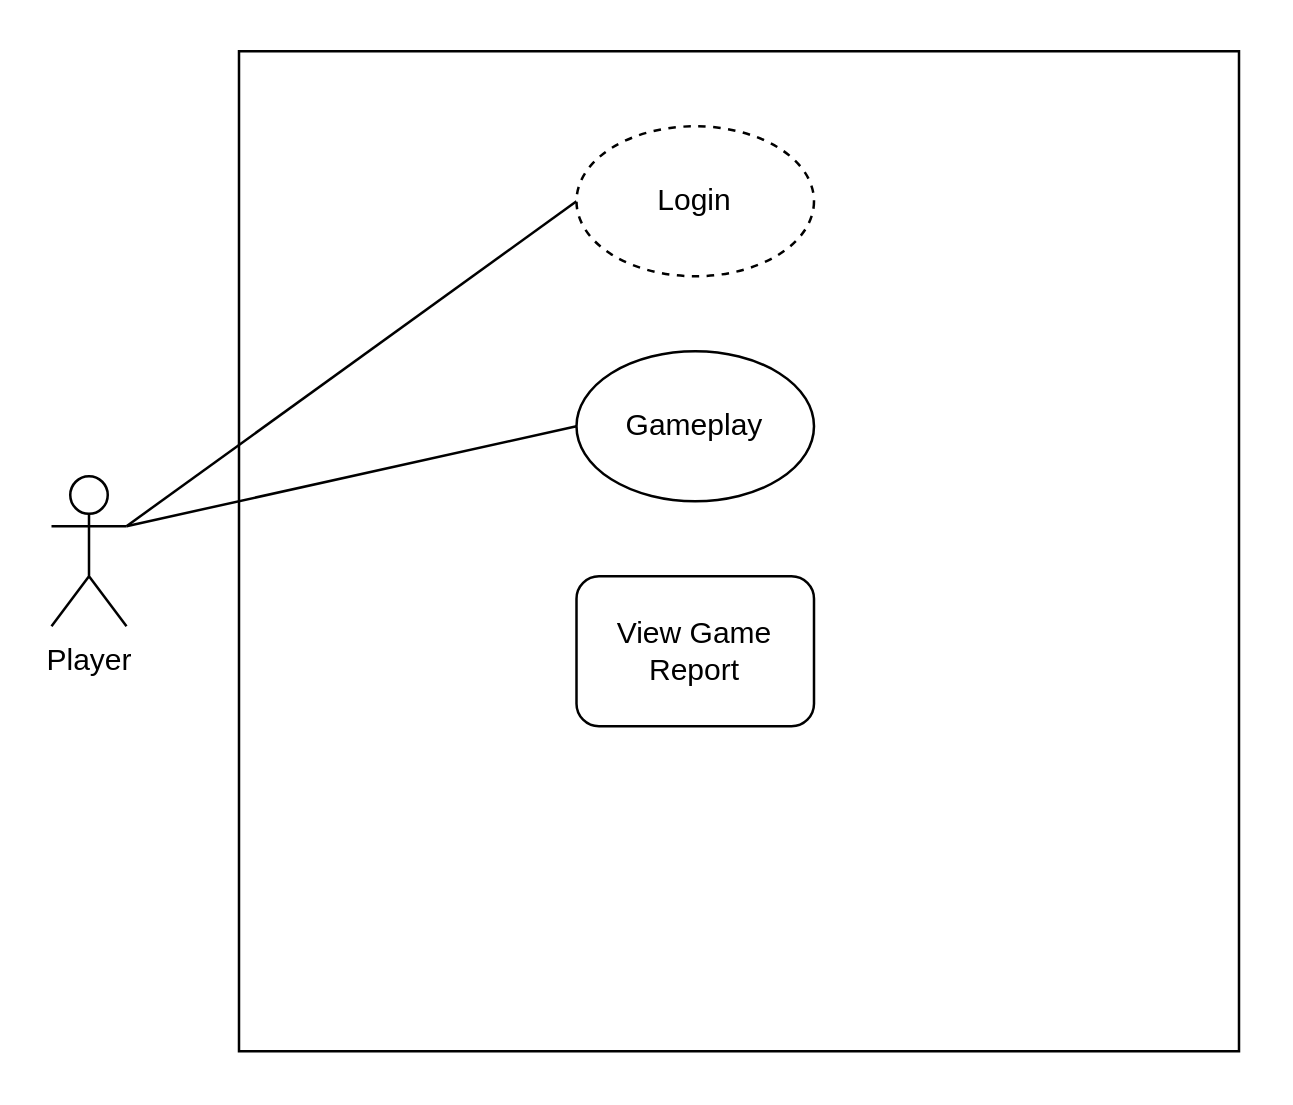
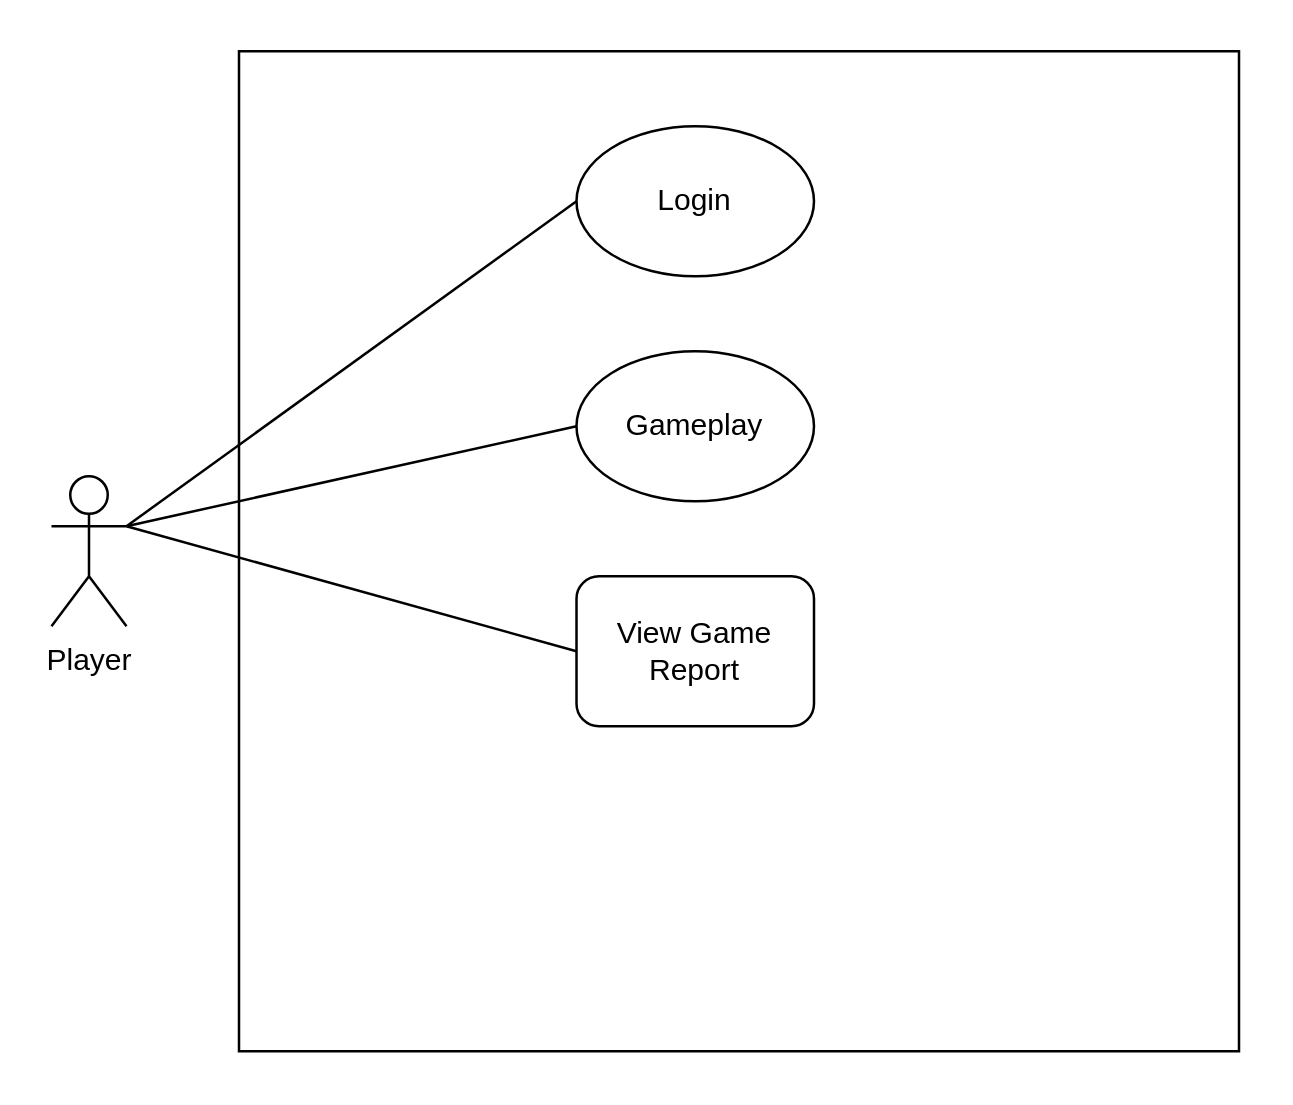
(695, 201) -> (695, 201)
none -> (356, 590)
